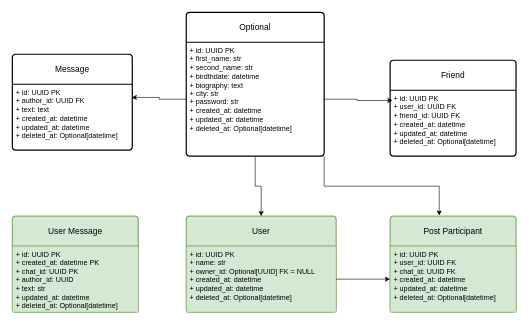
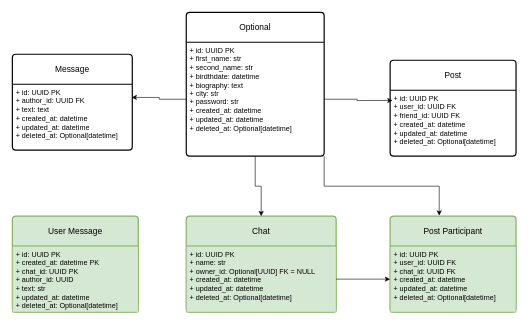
(453, 75) -> (453, 75)
(261, 231) -> (261, 231)
